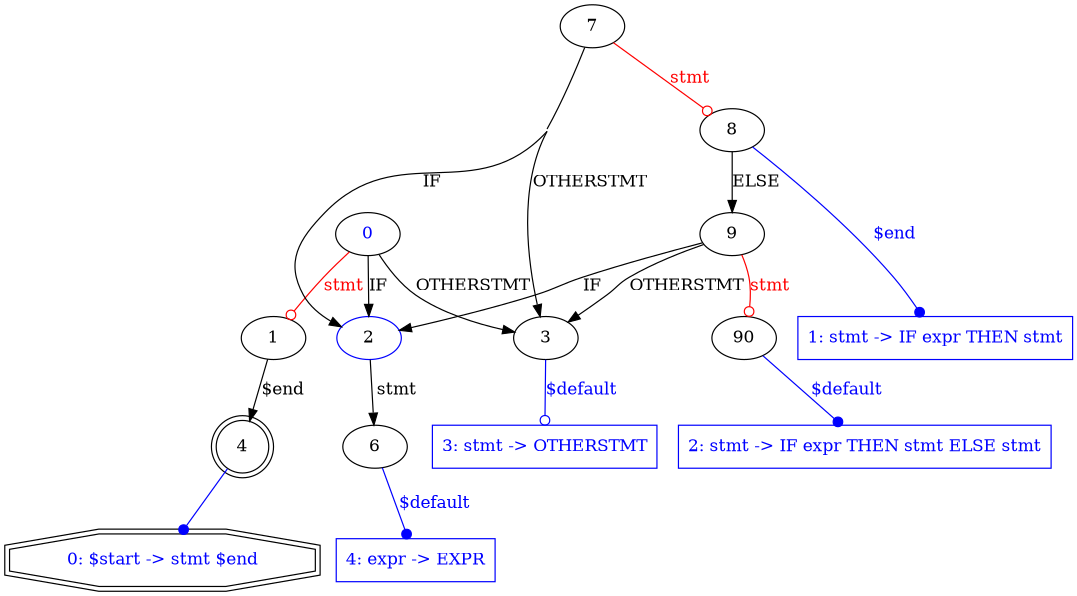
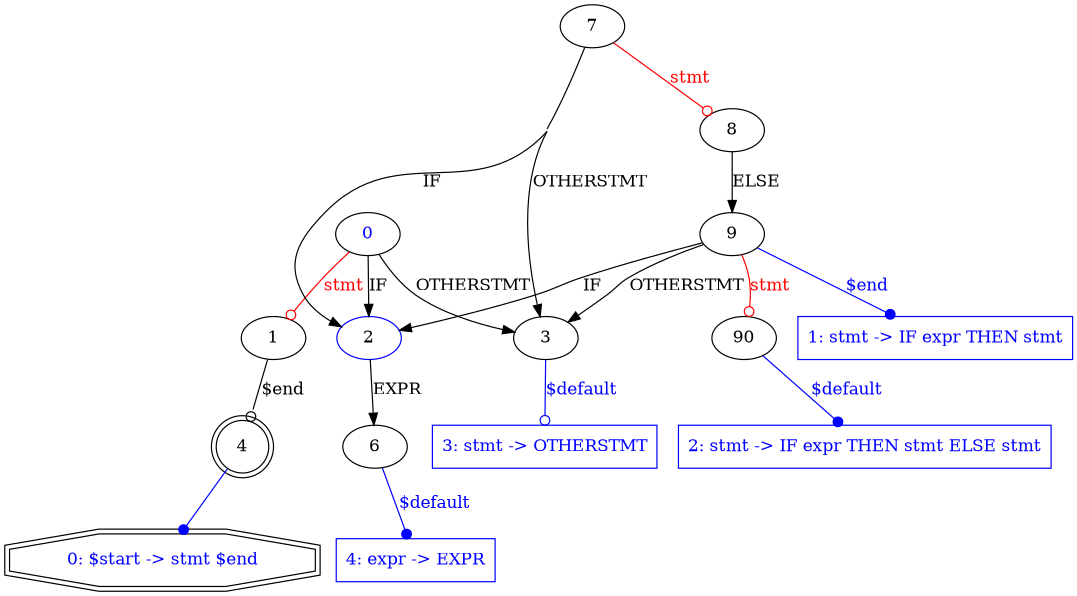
(840, 222) -> (822, 280)
(260, 384) -> (260, 384)
(397, 390) -> (397, 390)
